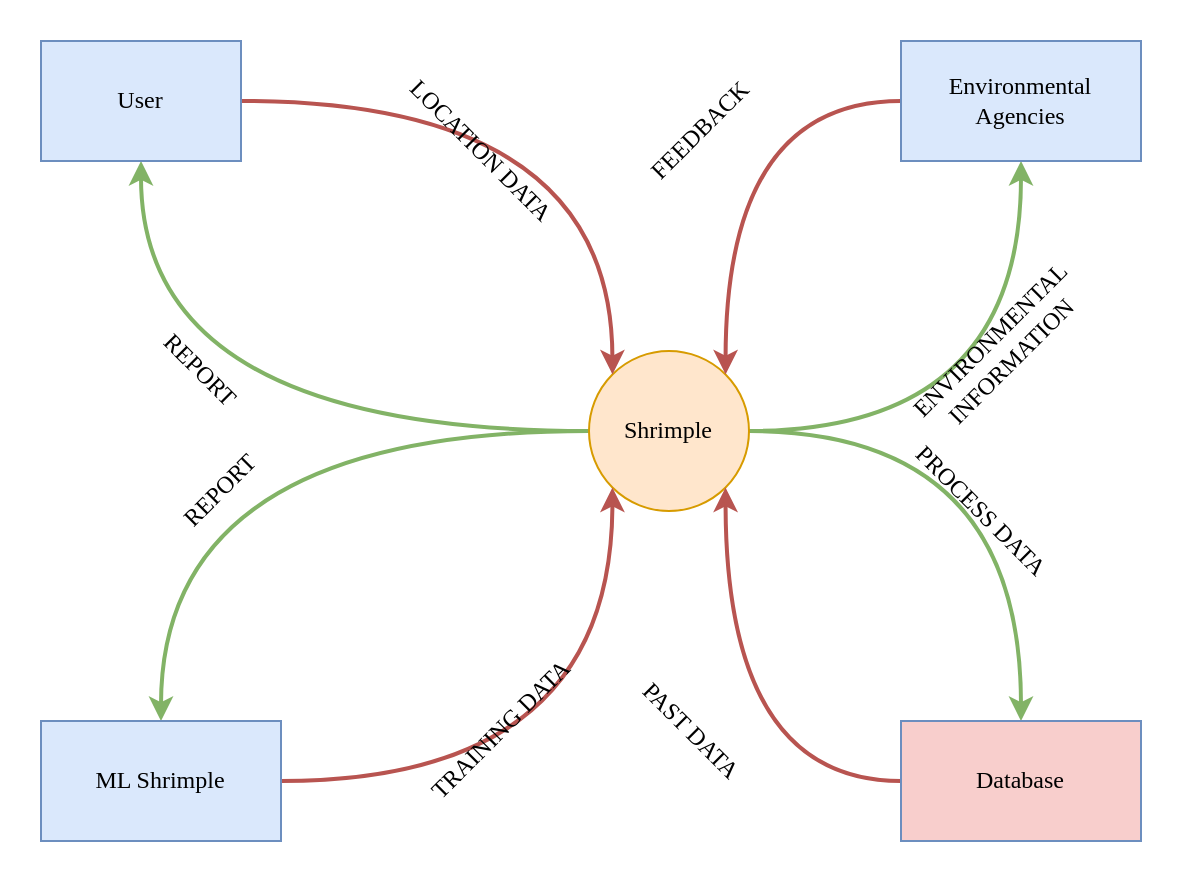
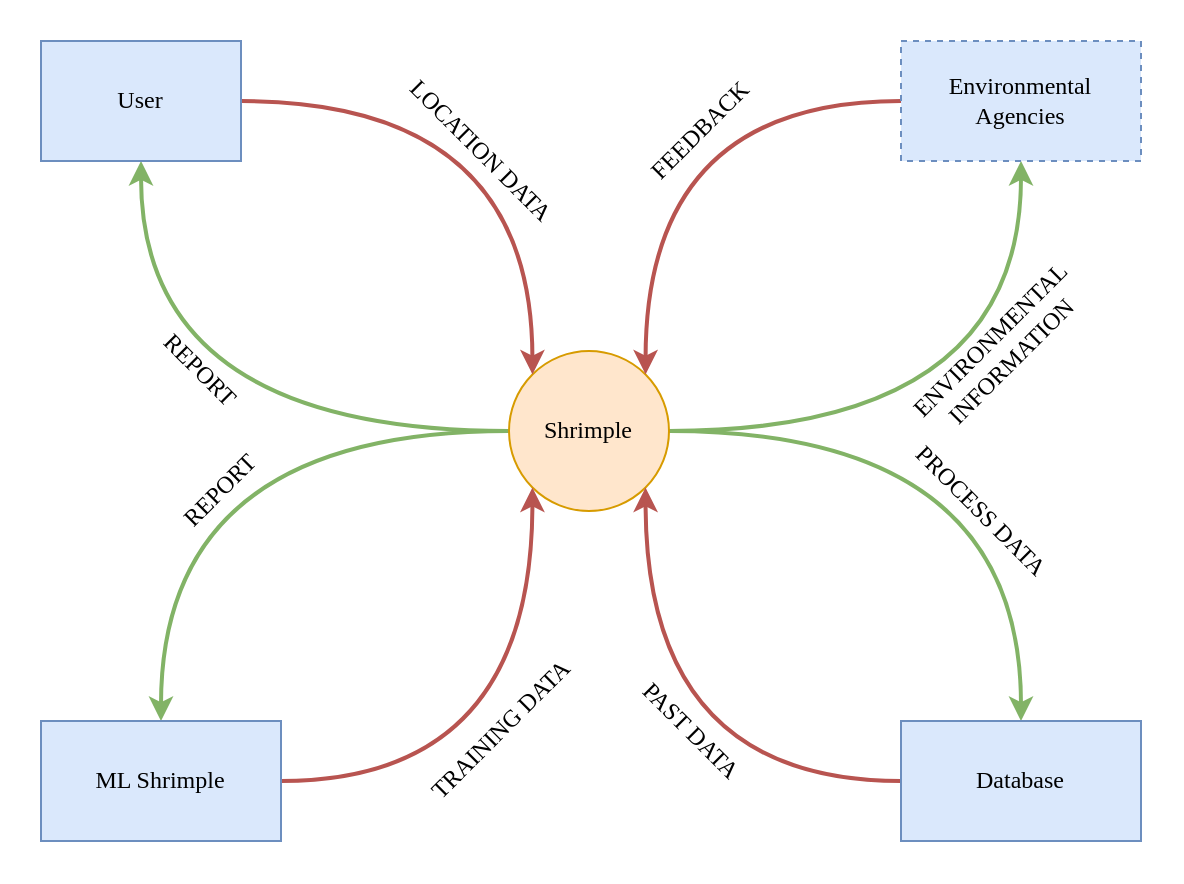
(1021, 101) -> (1021, 101)
(669, 431) -> (589, 431)
(1021, 781) -> (1021, 781)
